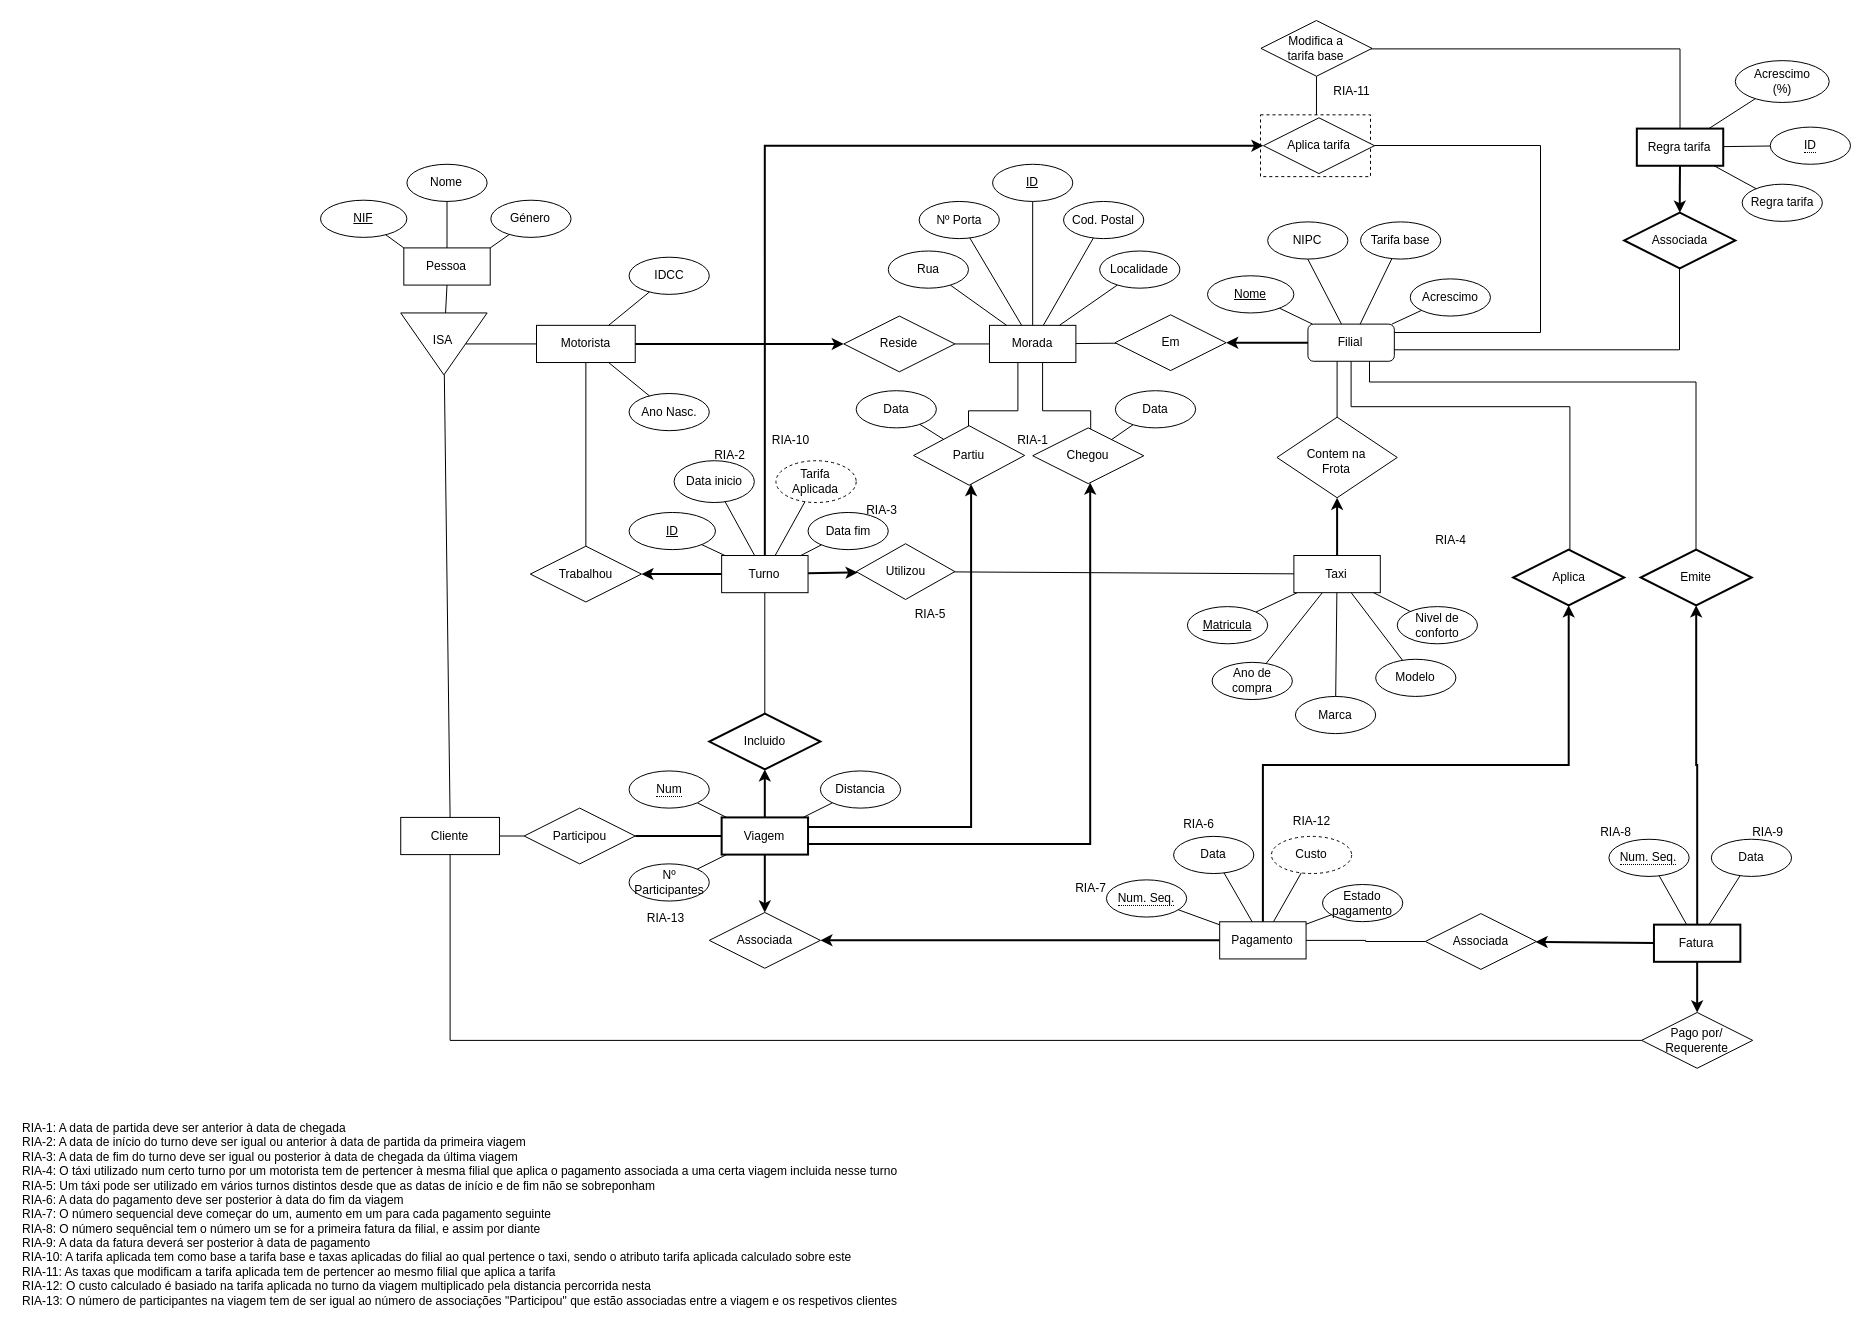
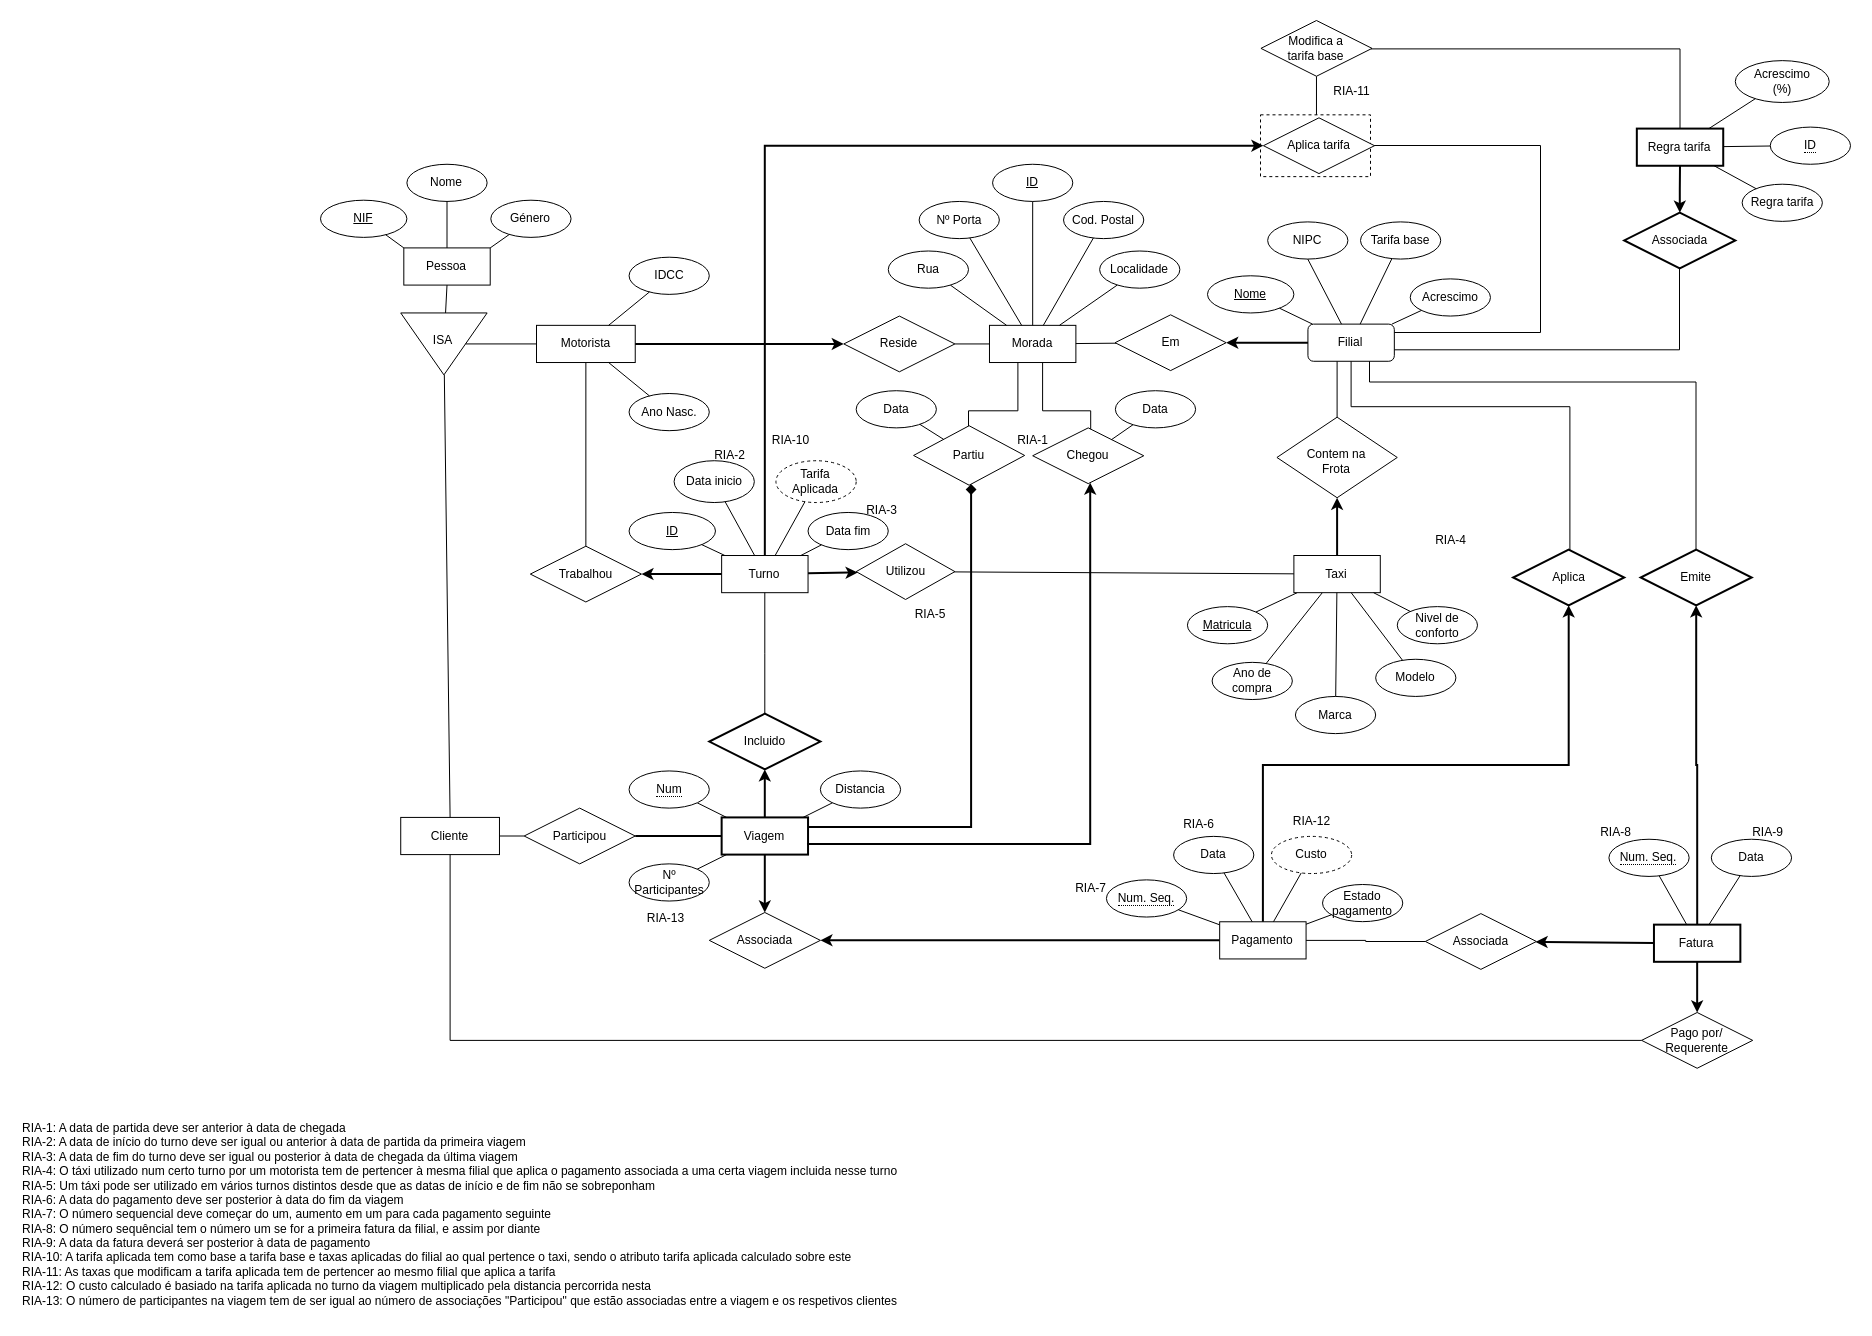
(971, 494) -> (971, 495)
